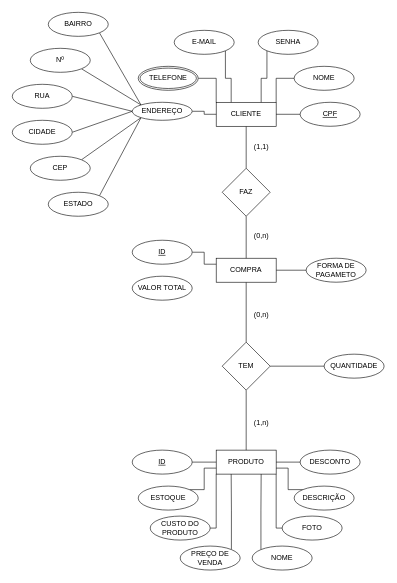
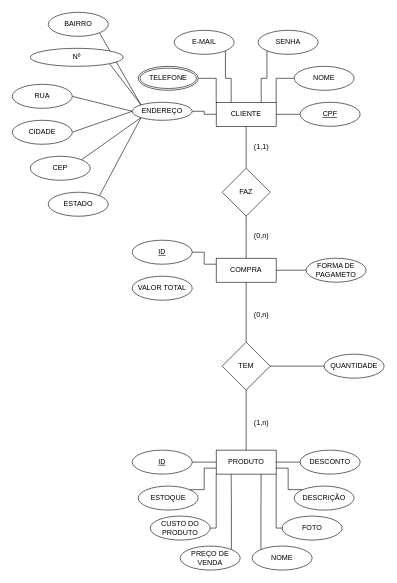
(60, 60) -> (77, 57)
